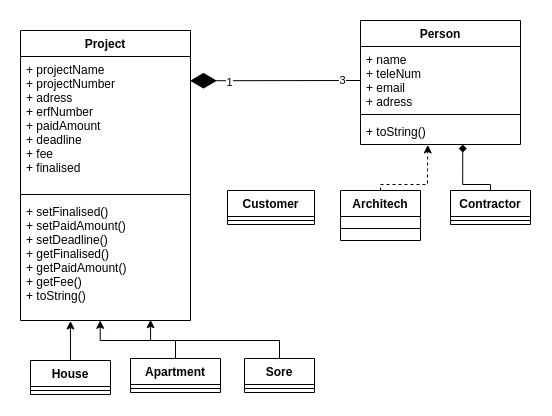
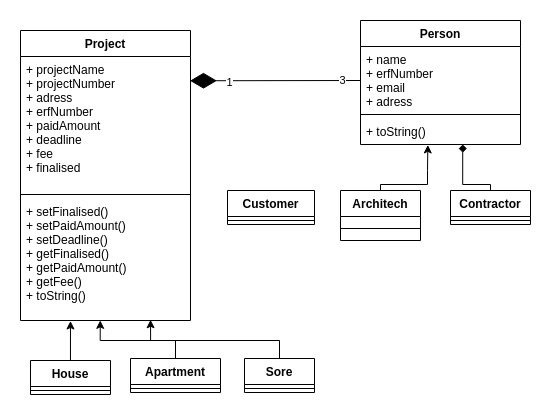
(385, 60) -> (385, 60)
(418, 185) -> (418, 185)
